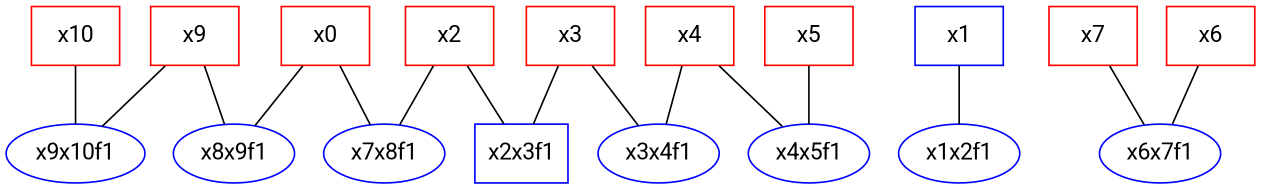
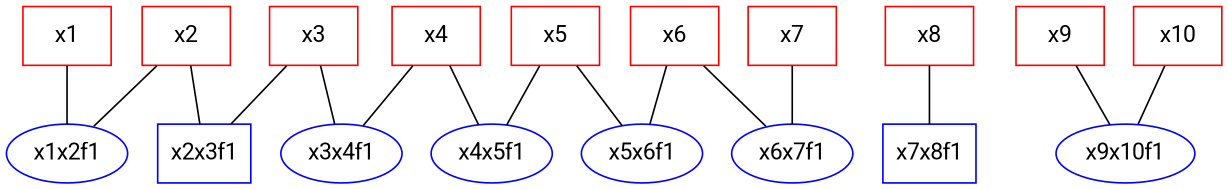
(325, 36) -> (929, 36)
(959, 36) -> (67, 36)
(417, 95) -> (125, 96)
(234, 154) -> none
(384, 154) -> (929, 154)
none -> (642, 154)
